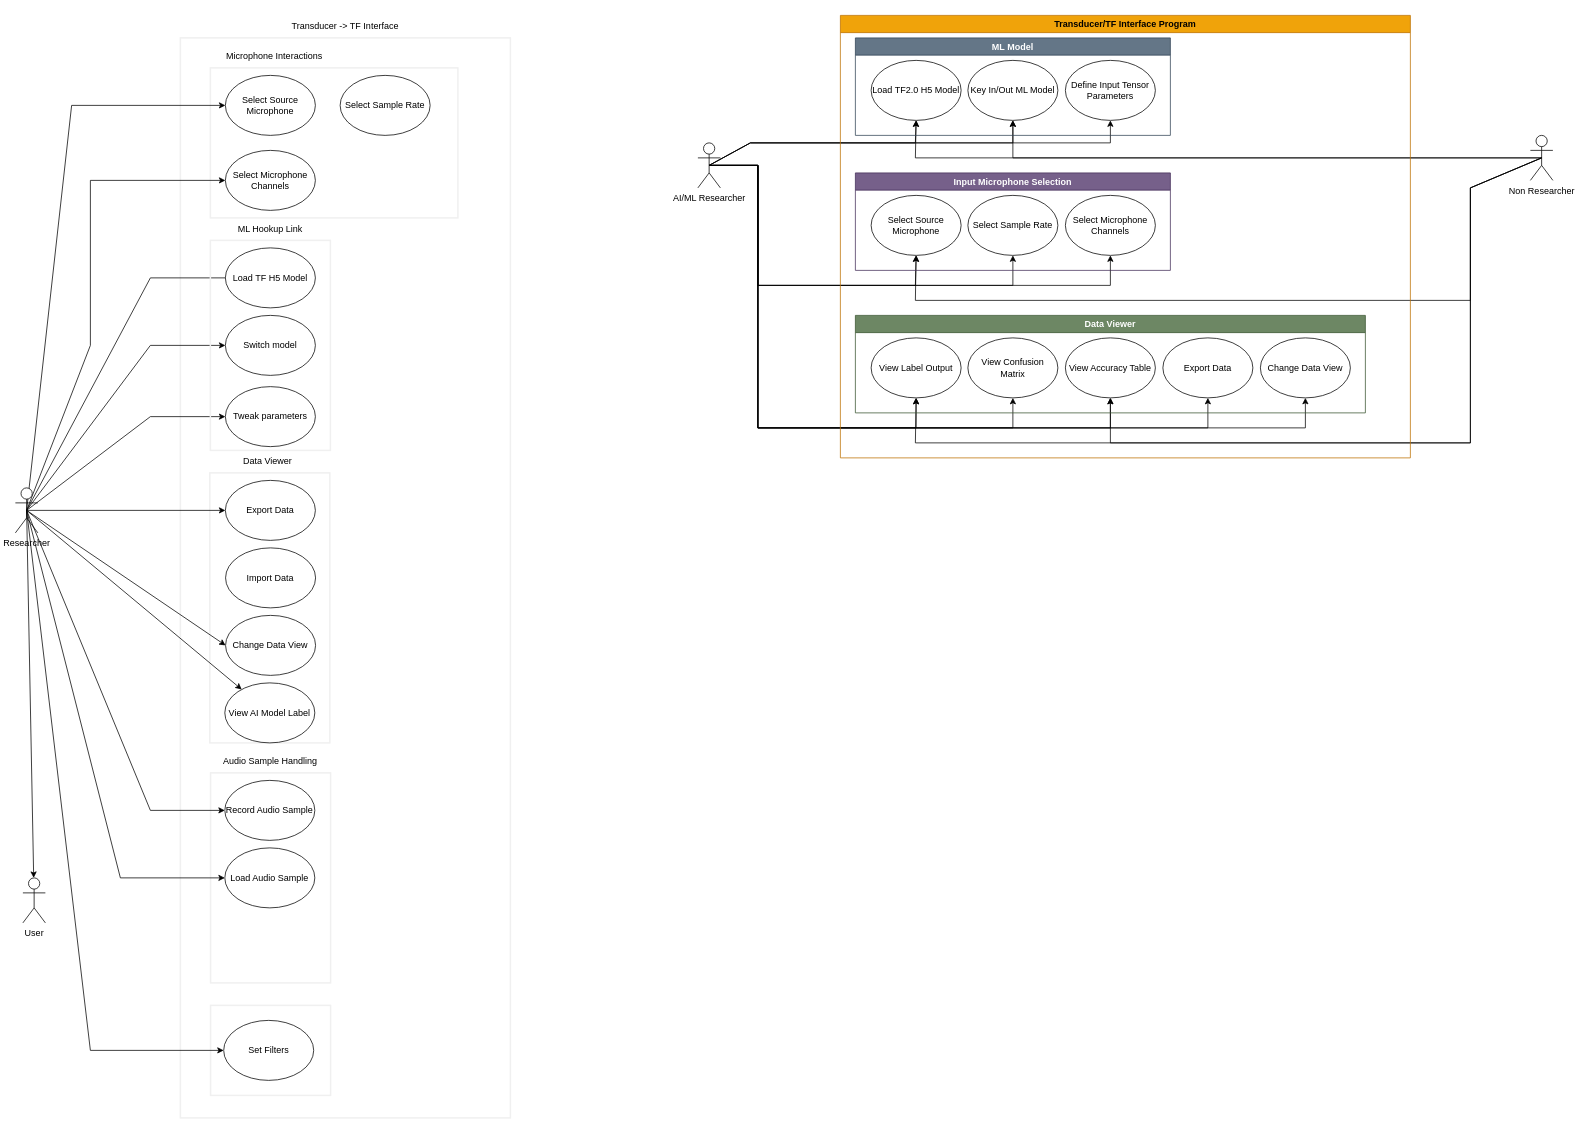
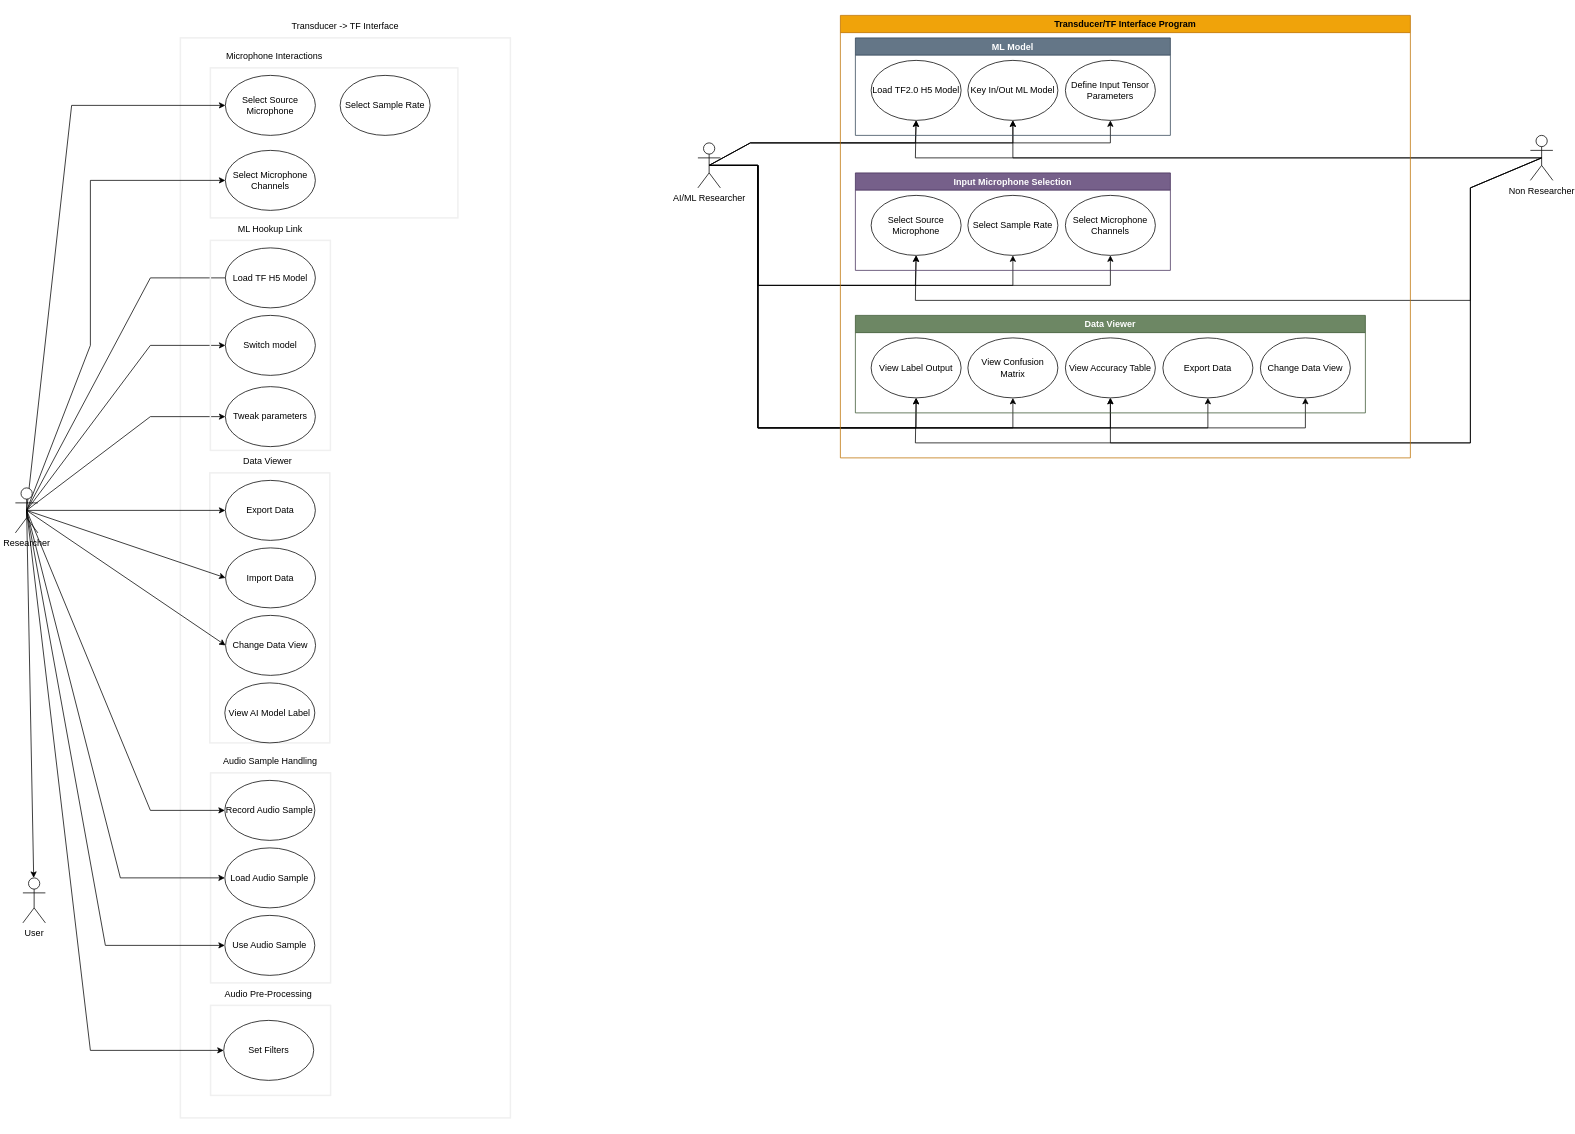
(138, 603) -> (126, 544)
none -> (78, 797)
none -> (270, 945)
none -> (269, 994)
